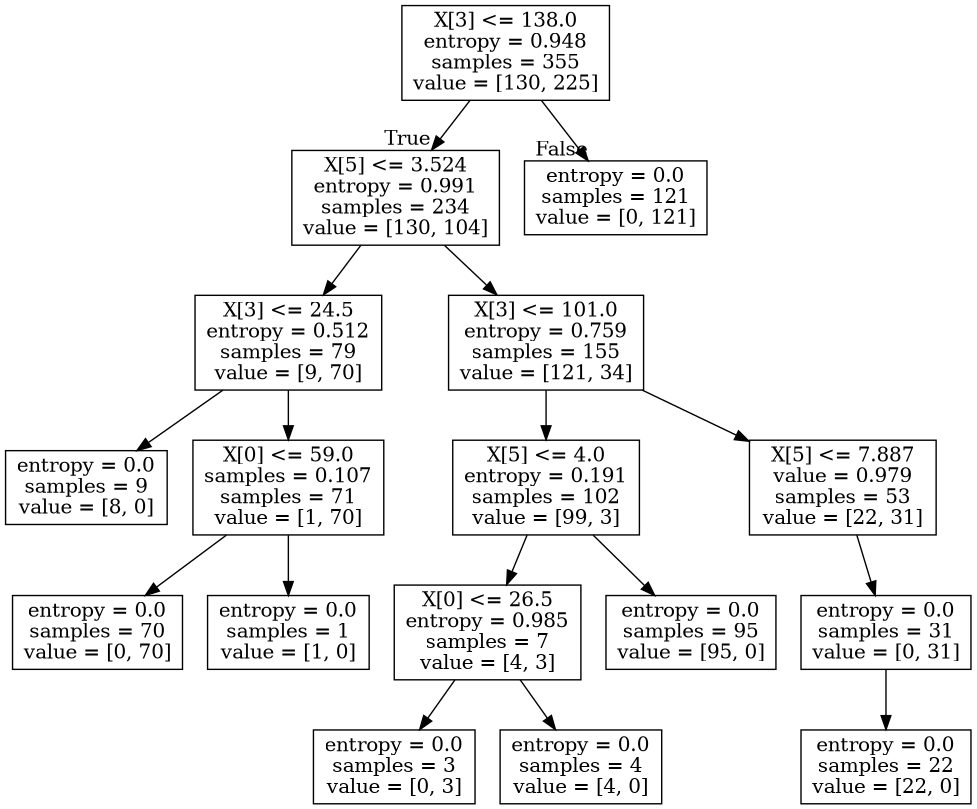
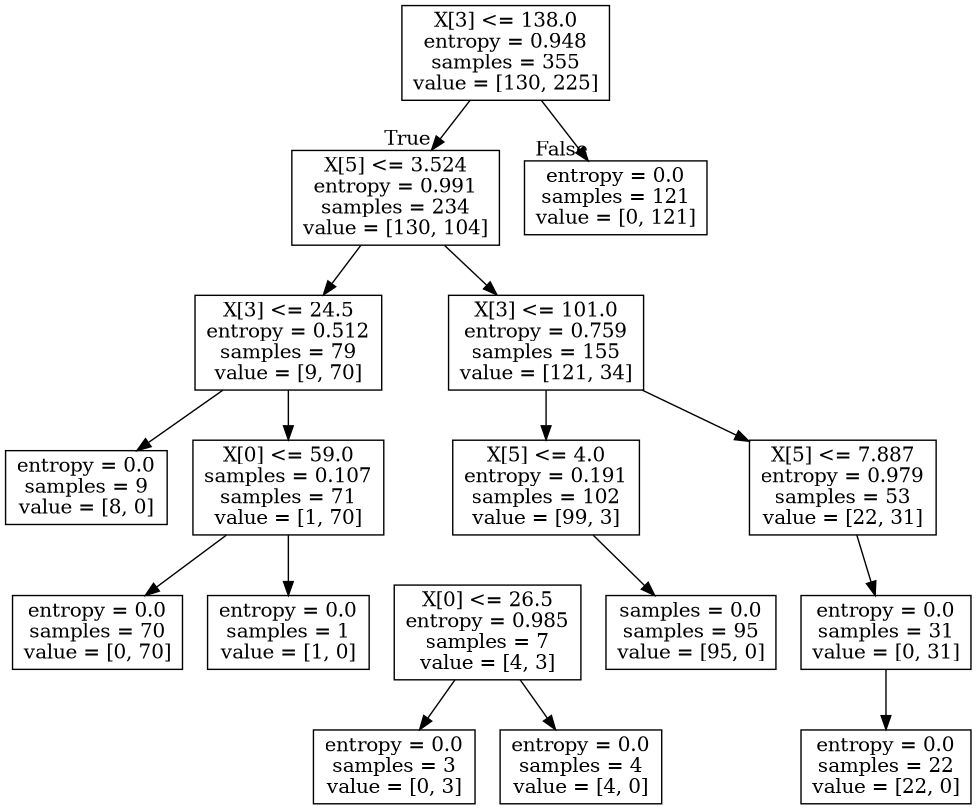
(843, 488) -> (843, 488)
(520, 553) -> none
(691, 632) -> (691, 632)
